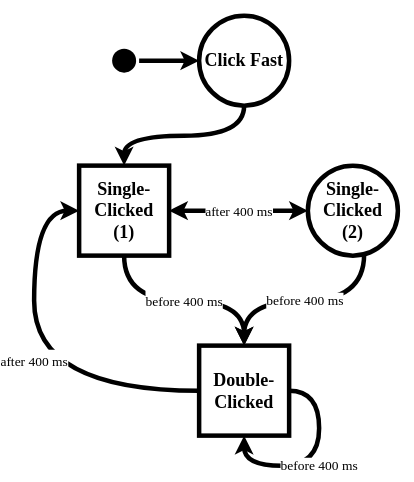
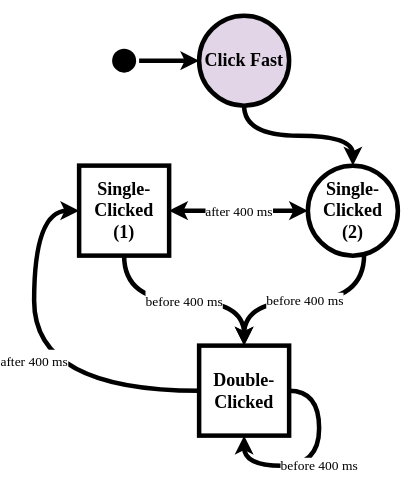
(244, 60) -> (244, 60)
(188, 135) -> (295, 135)
